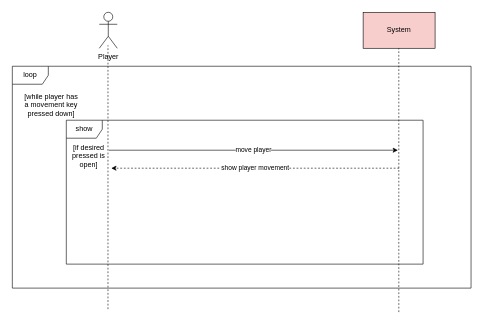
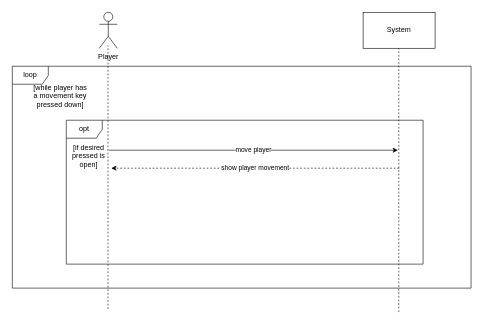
(399, 30) -> (399, 30)
(51, 105) -> (60, 96)
(84, 129) -> (84, 129)
